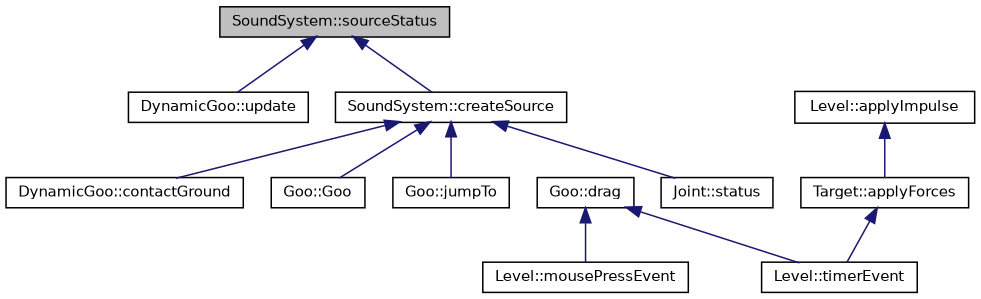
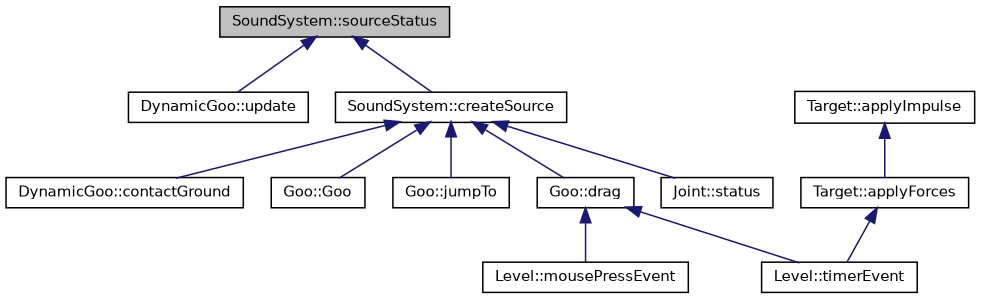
(885, 107) -> (885, 107)
none -> (525, 154)
